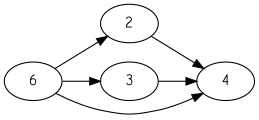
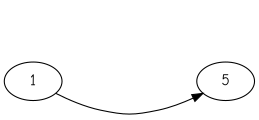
(129, 24) -> none
(33, 81) -> (33, 81)
(129, 81) -> none
(226, 81) -> (226, 81)
